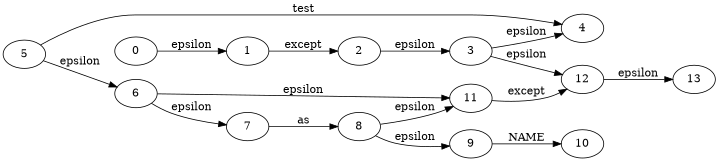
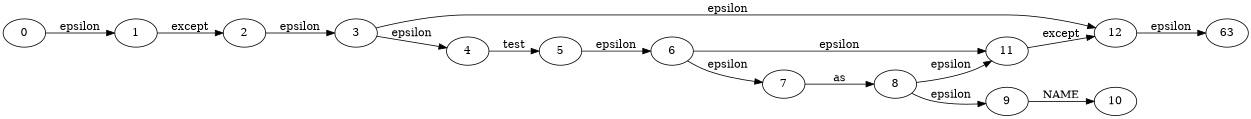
(295, 15) -> (510, 51)
(694, 79) -> (1227, 33)
